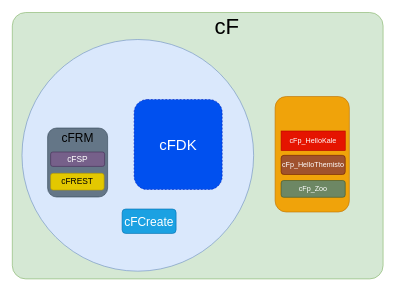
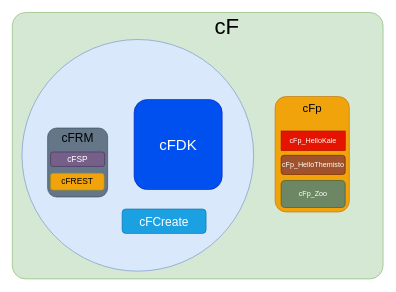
none -> (312, 108)
(178, 144) -> (178, 144)
(77, 182) -> (77, 182)
(313, 189) -> (313, 194)
(149, 221) -> (164, 221)
